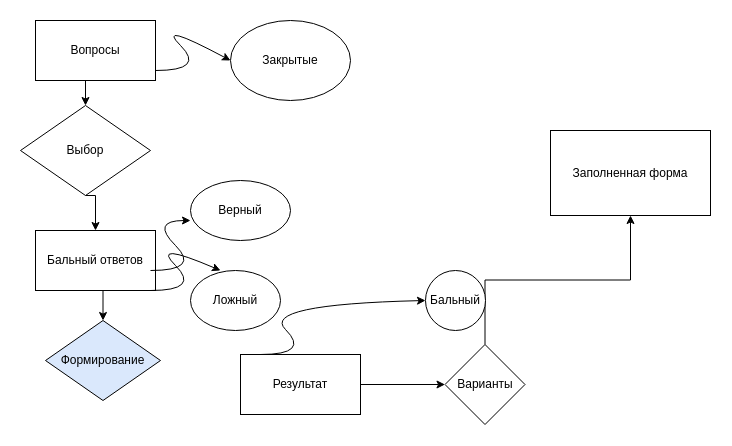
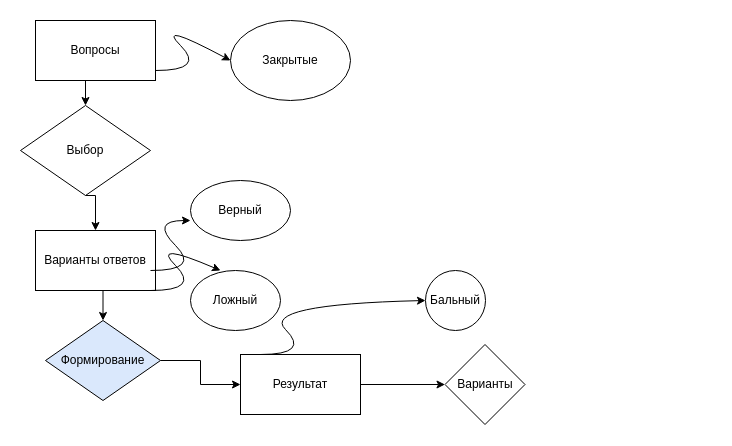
(631, 173) -> none
(96, 261) -> (96, 261)
(579, 280) -> none
none -> (201, 369)
